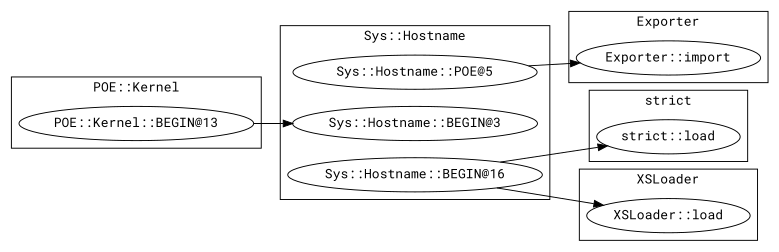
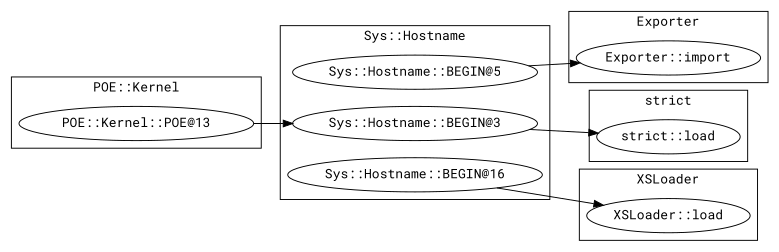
(415, 72) -> (415, 72)
(136, 124) -> (136, 124)
(542, 156) -> (559, 131)
